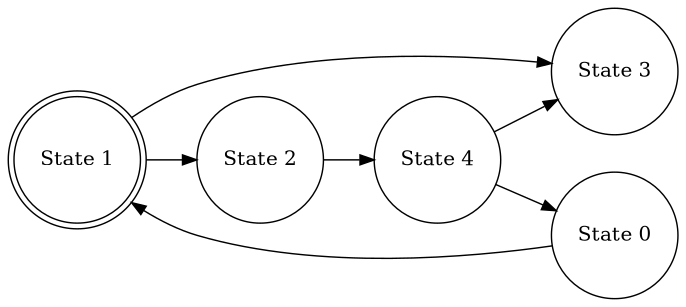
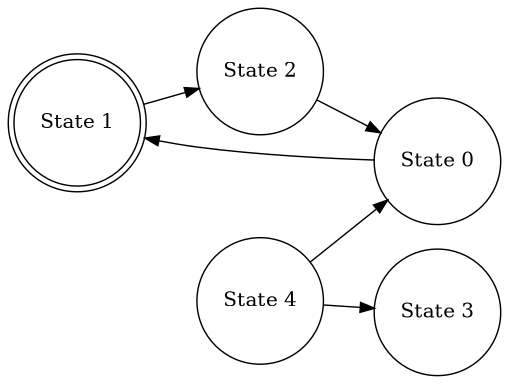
(329, 60) -> none
(342, 160) -> (342, 113)
